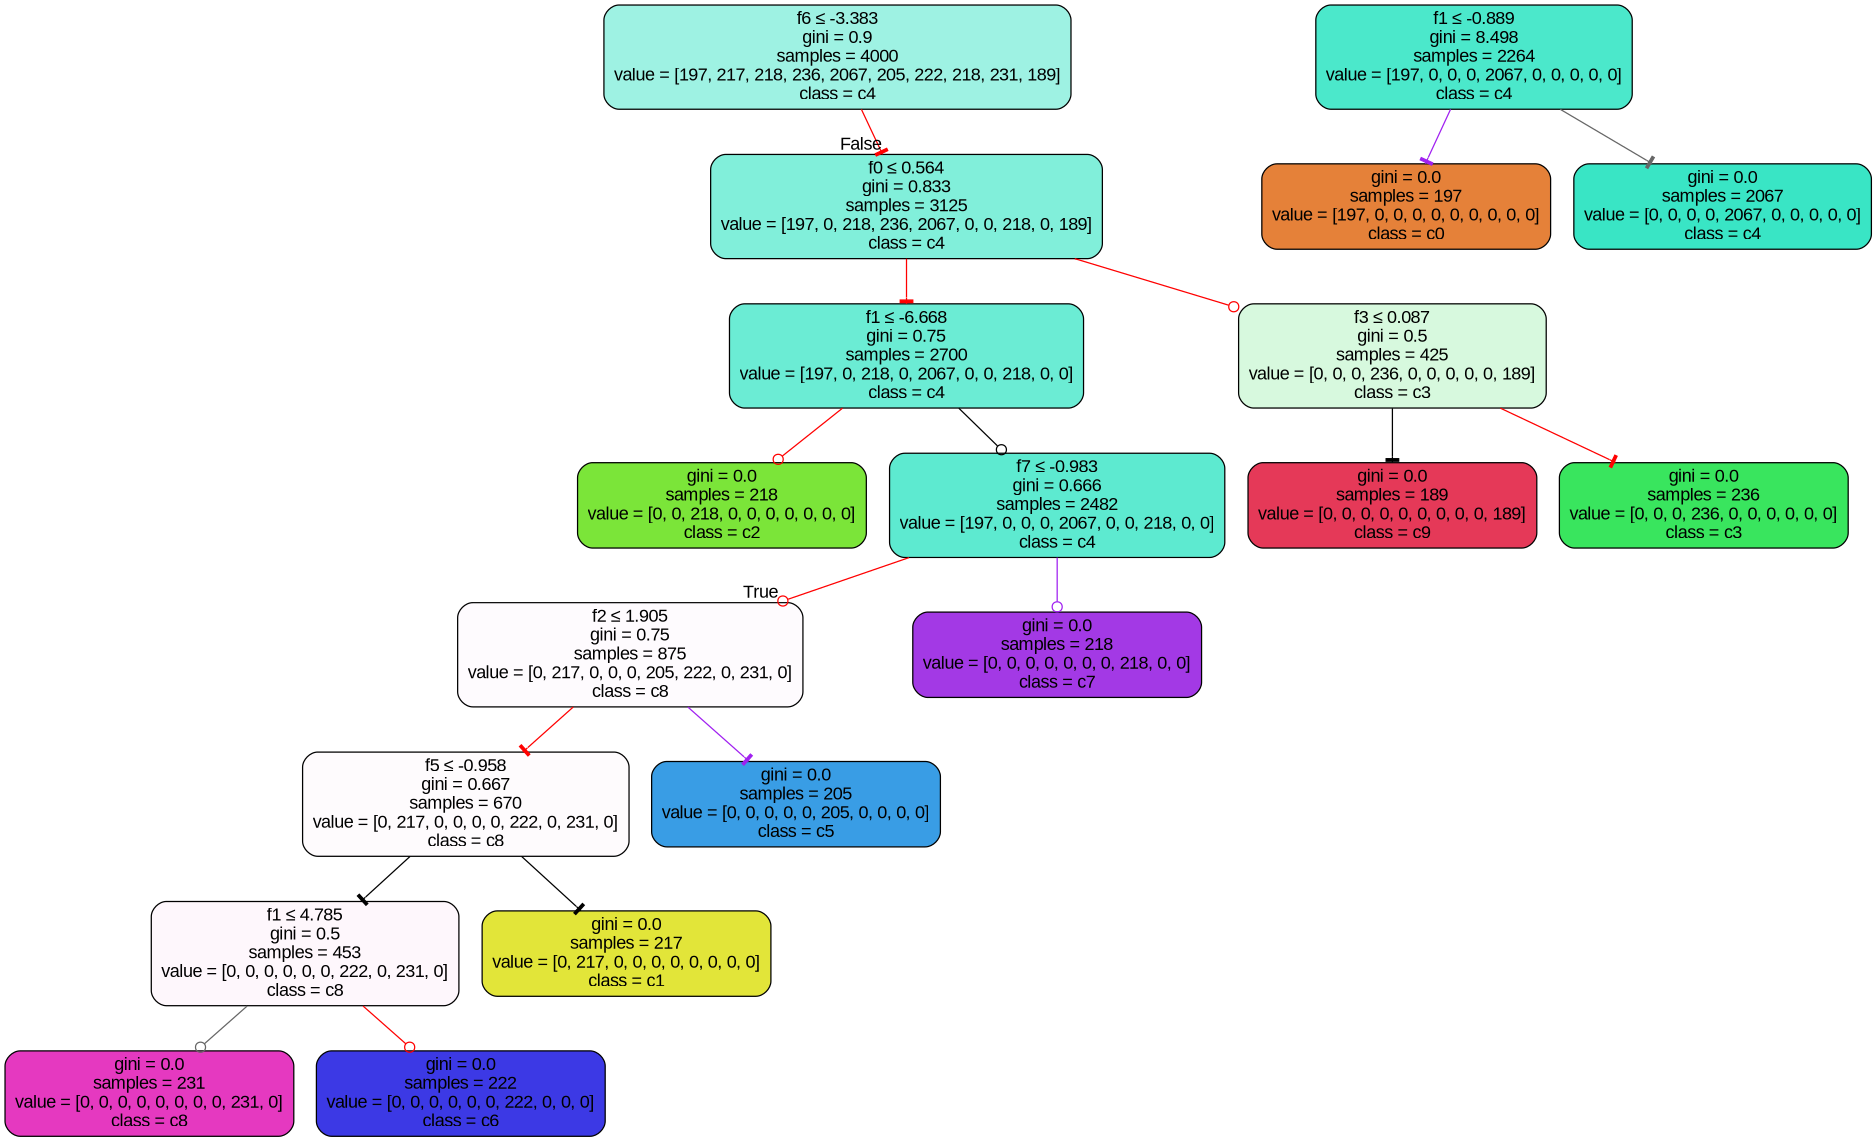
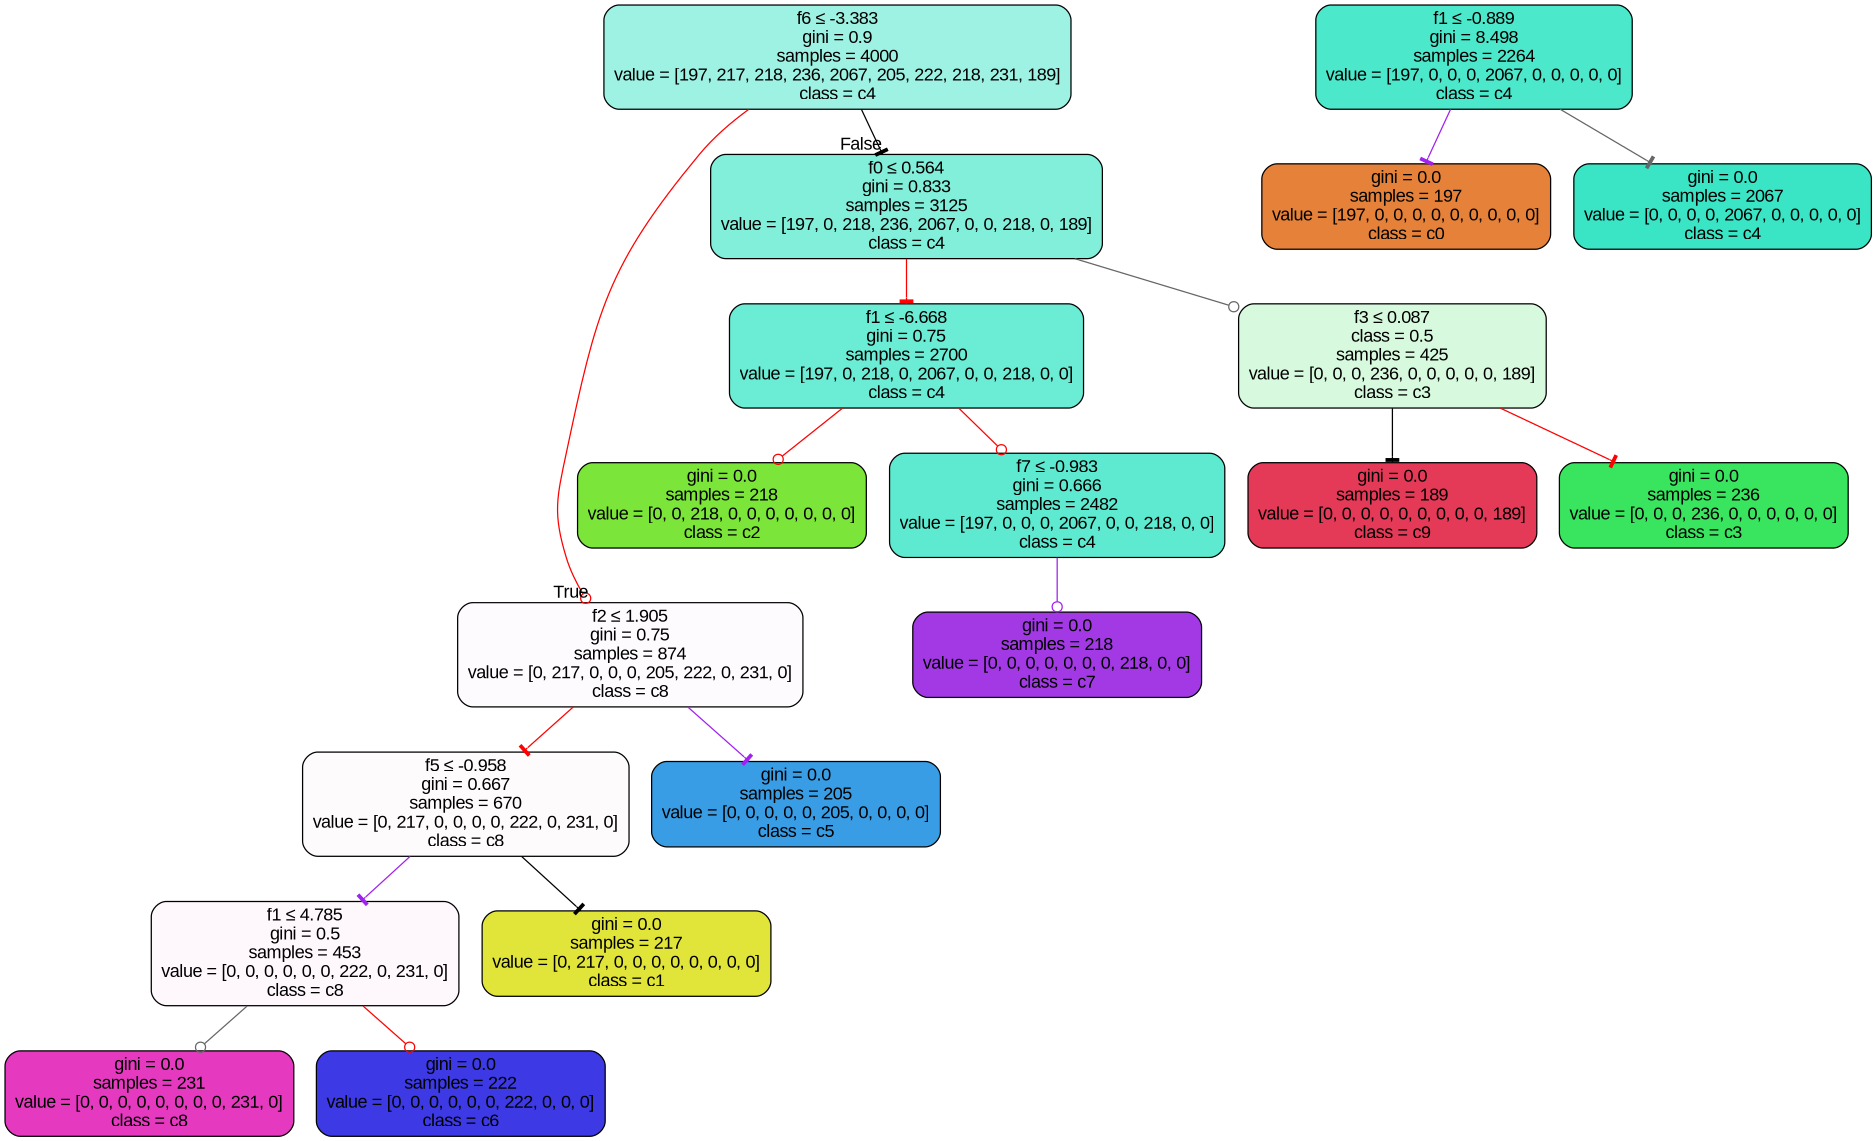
(871, 129) -> (871, 129)
(1152, 282) -> (1152, 282)
(1392, 336) -> (1392, 336)
(978, 427) -> (978, 427)
(849, 578) -> (596, 330)
(630, 654) -> (630, 654)
(388, 877) -> (388, 877)
